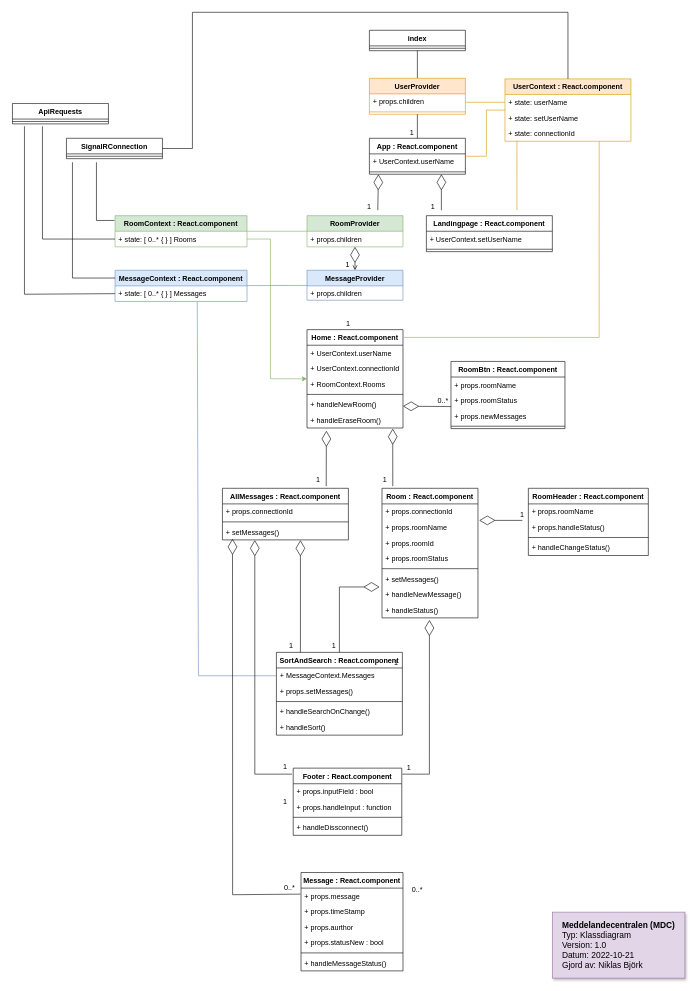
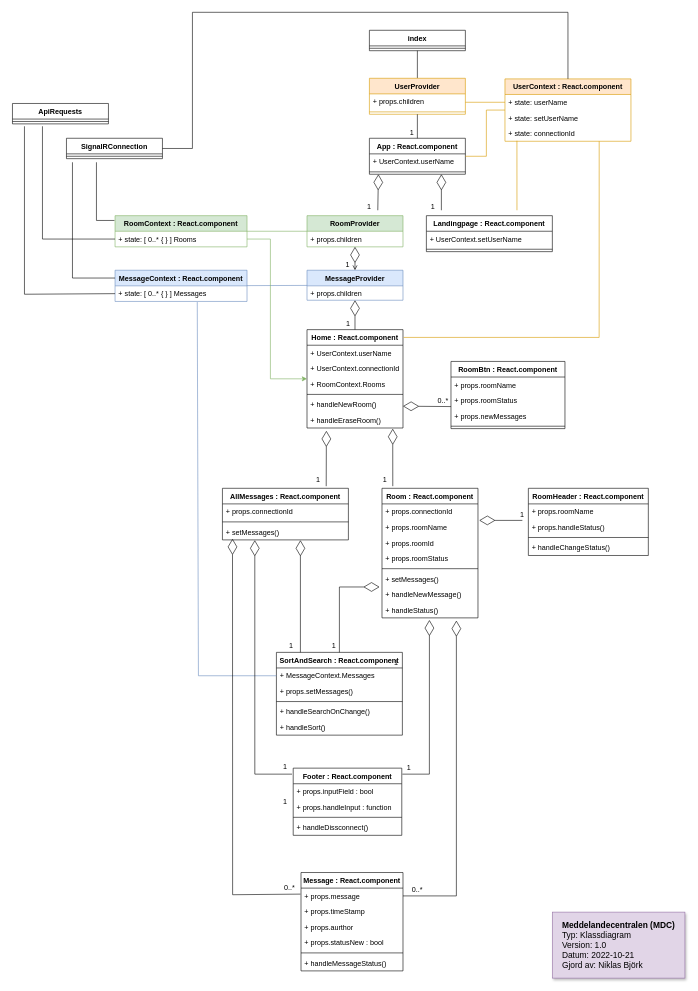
none -> (355, 322)
none -> (456, 793)
